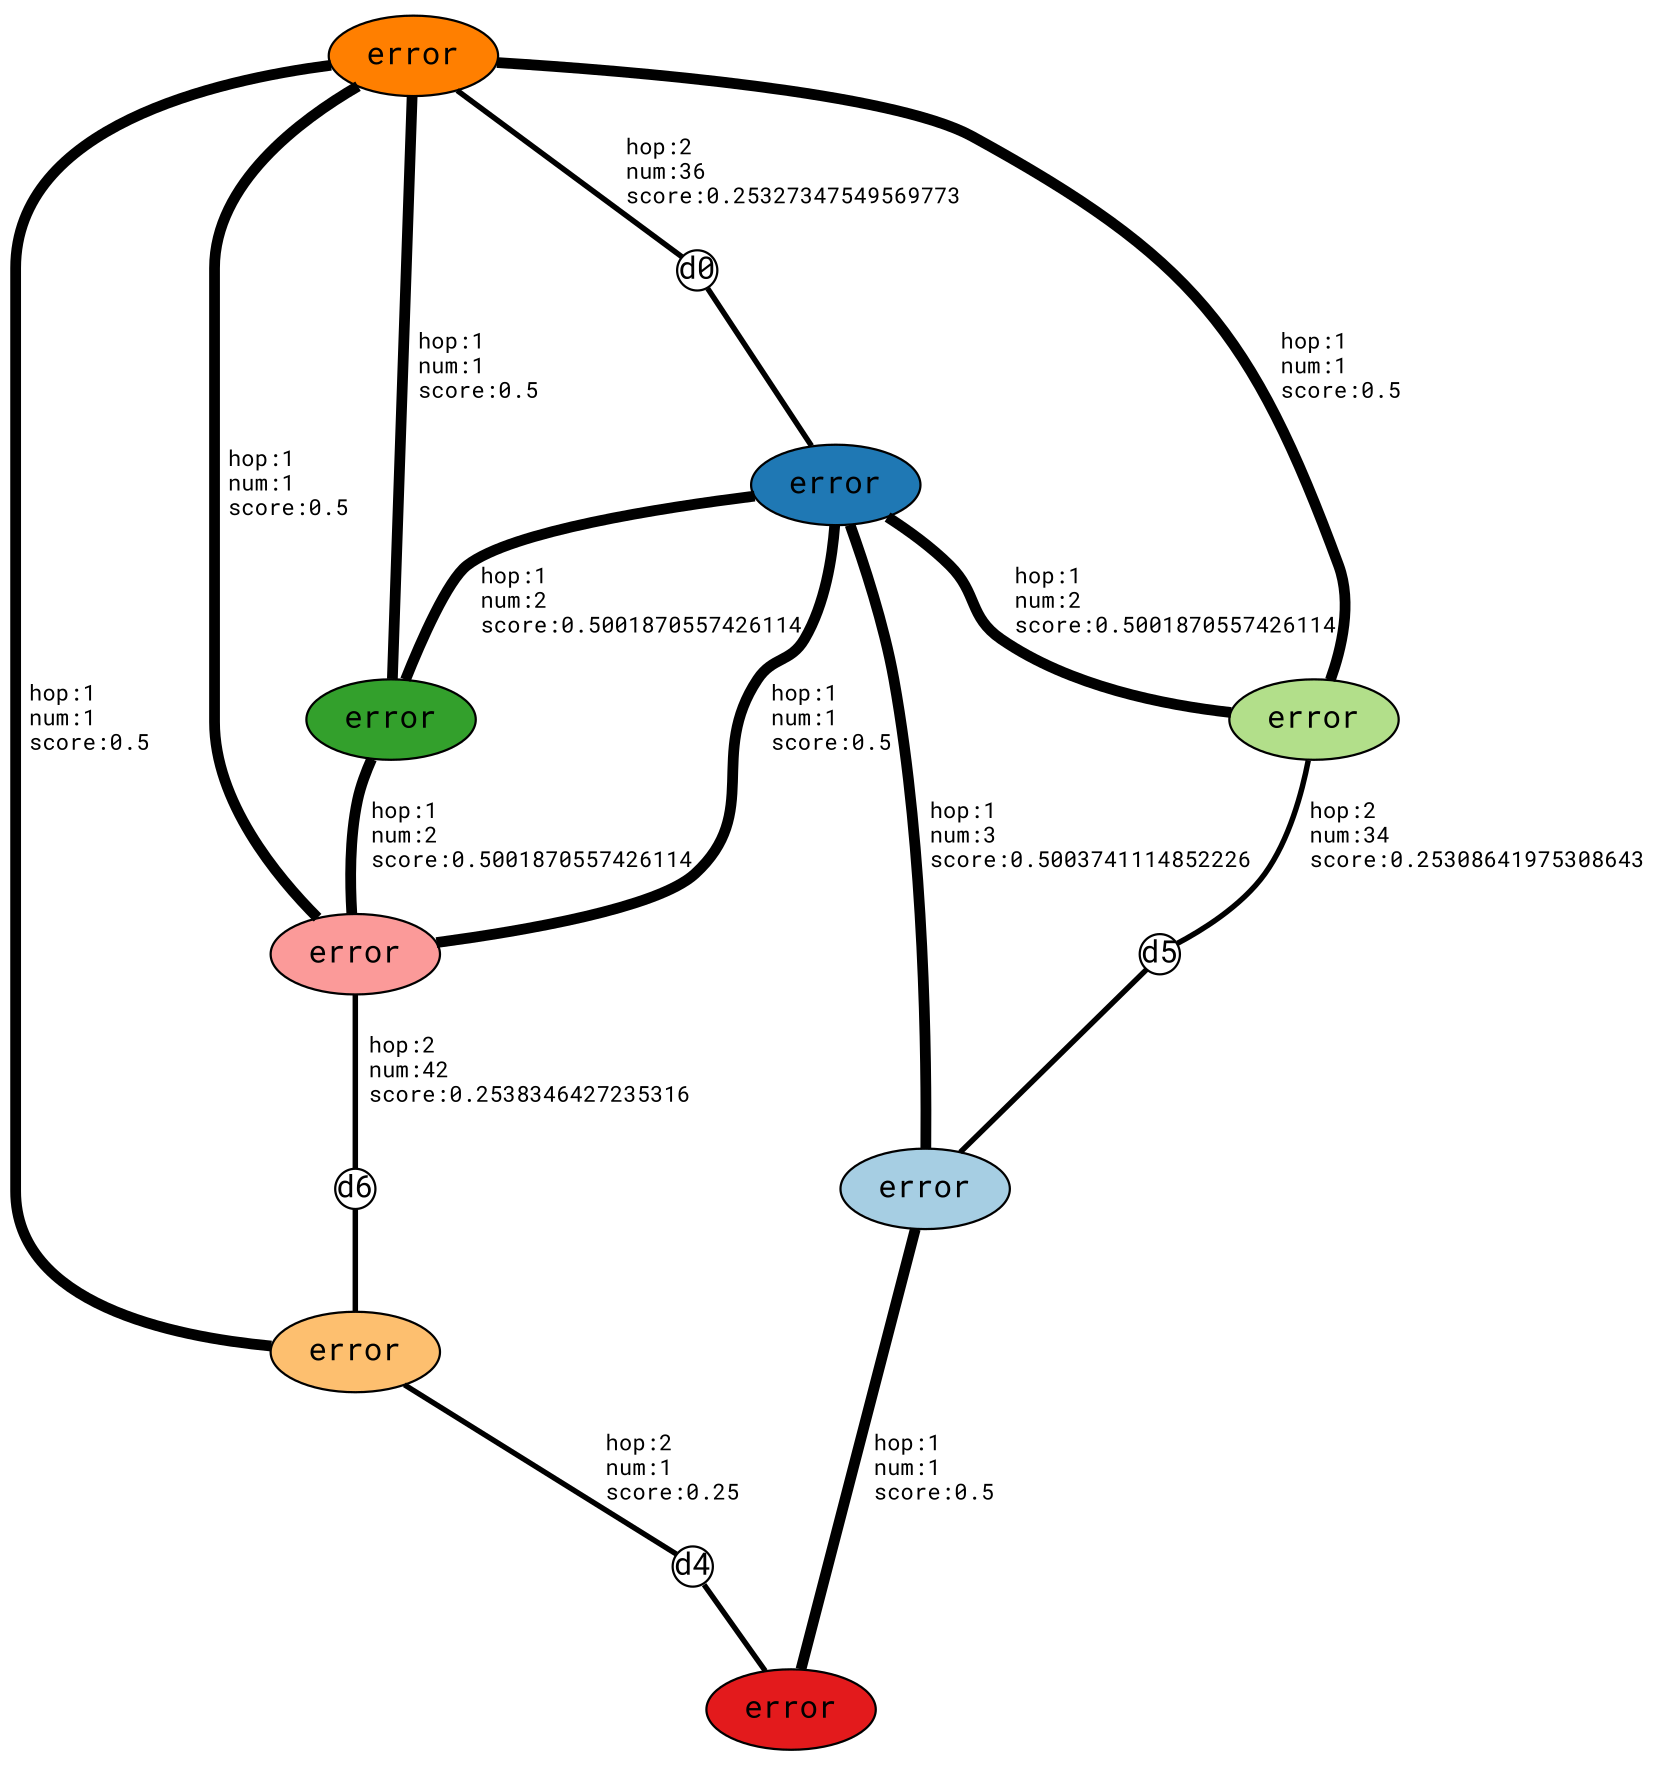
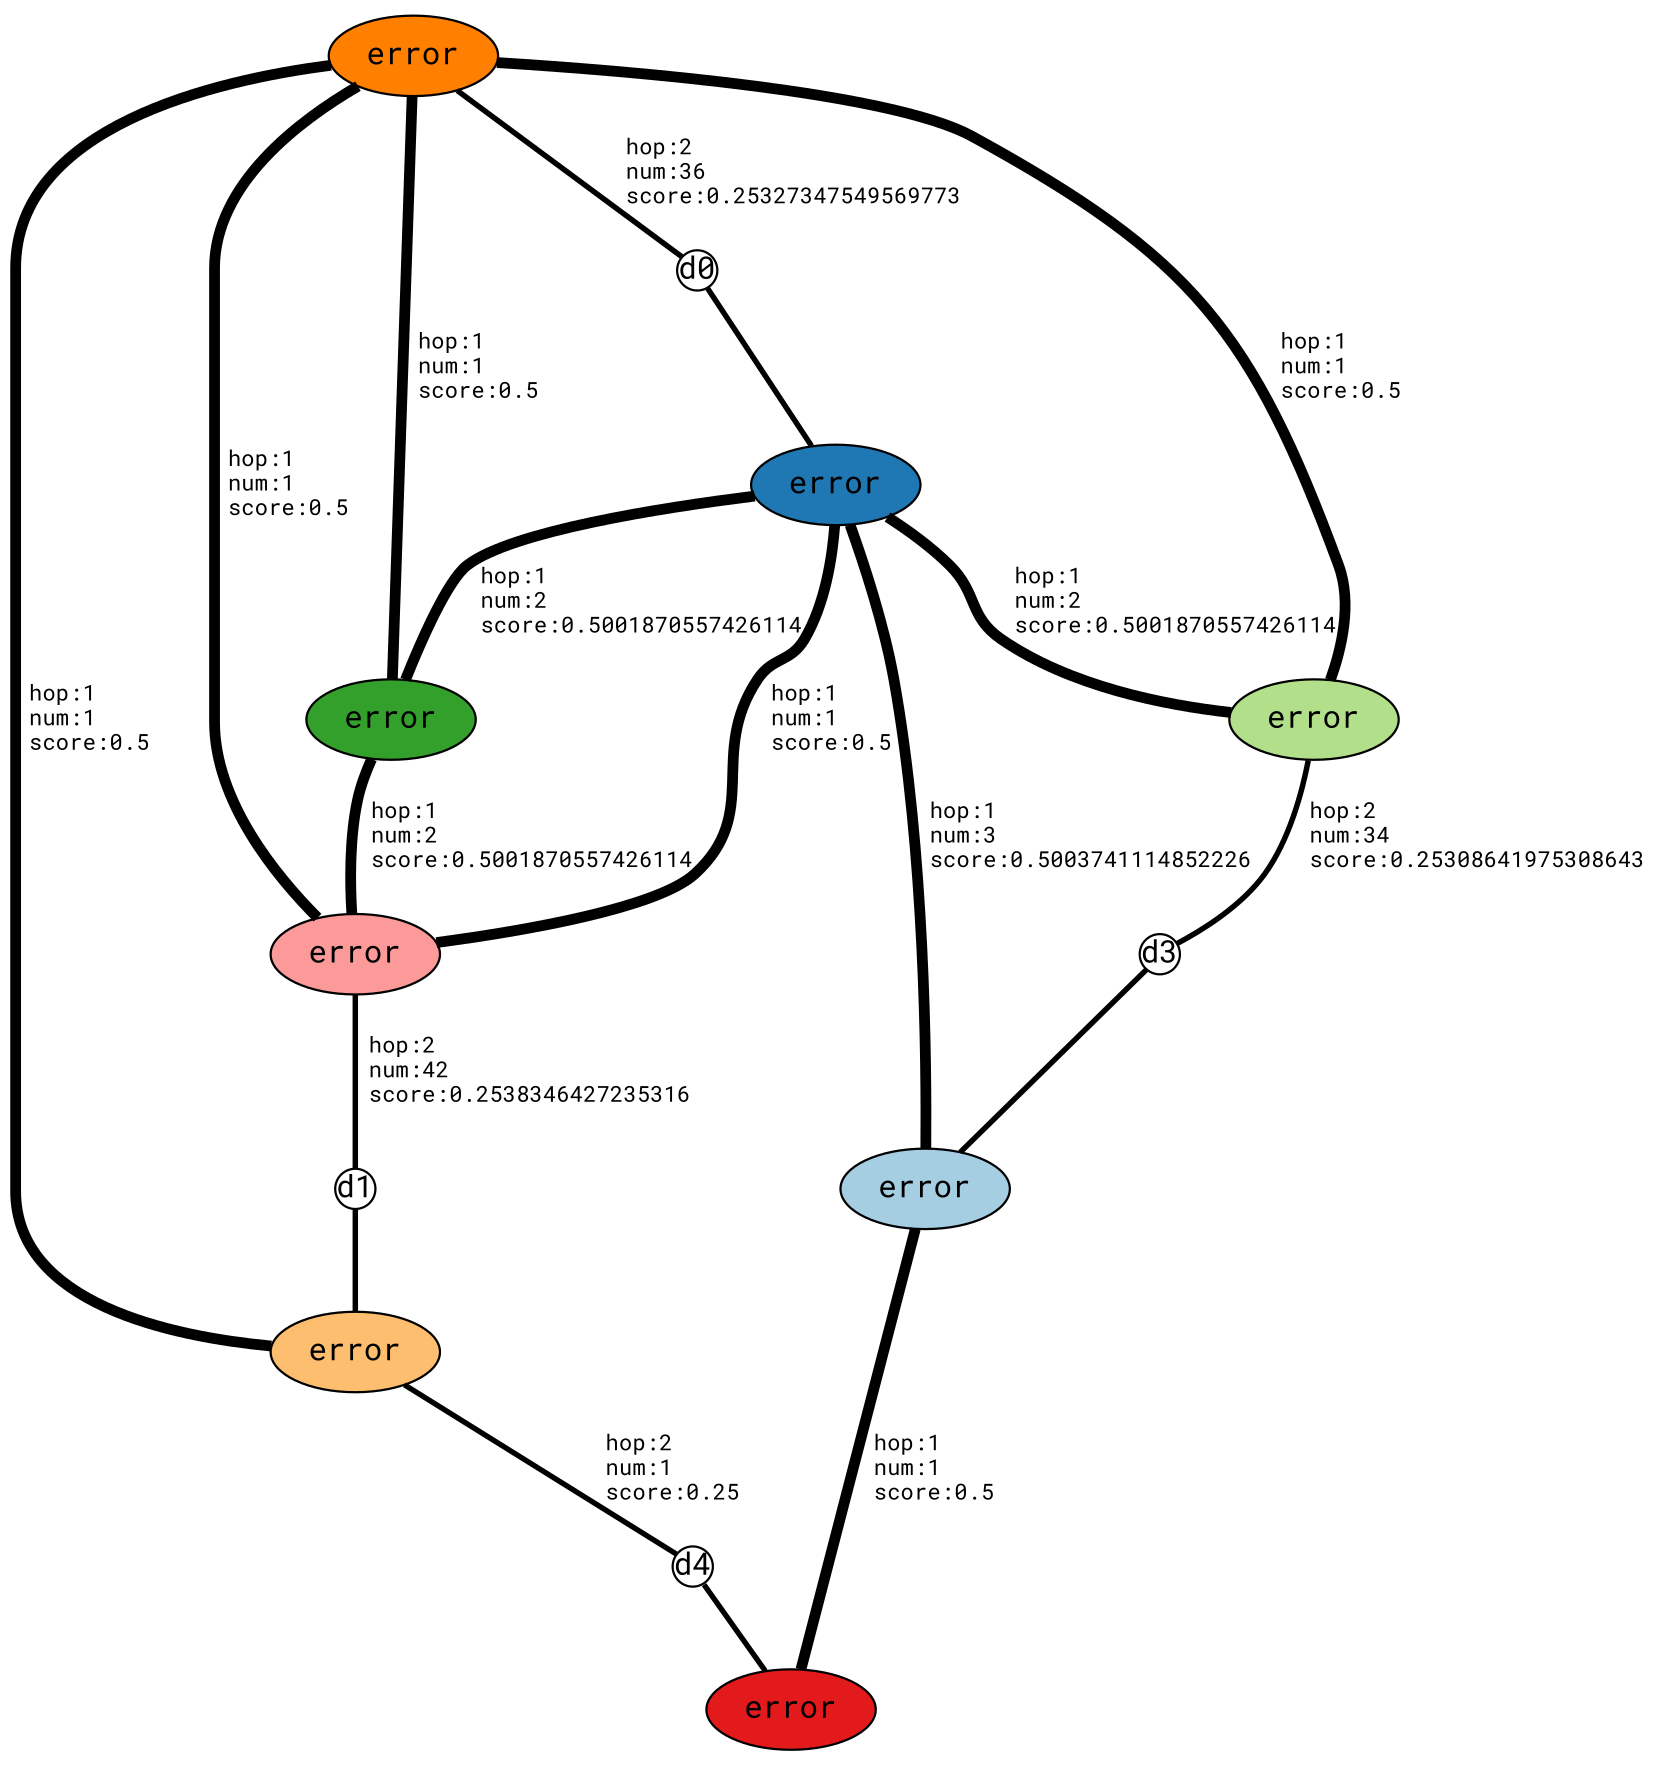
(1160, 954) -> (1160, 954)
(355, 1189) -> (355, 1189)
